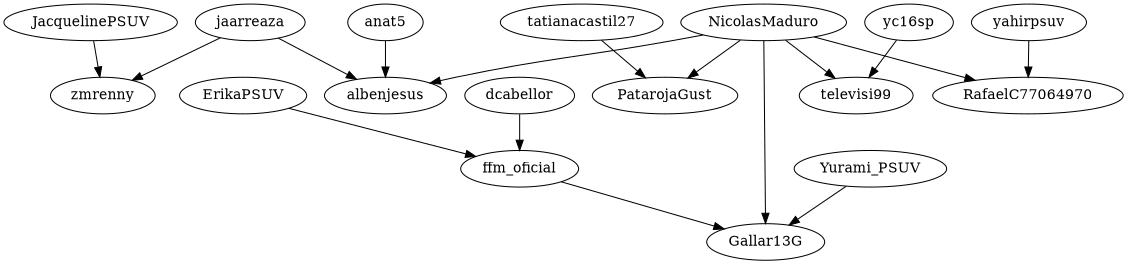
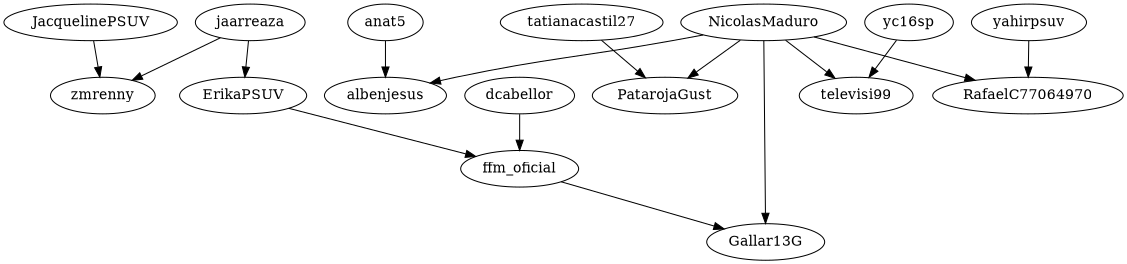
(313, 56) -> (247, 54)
(870, 169) -> none
